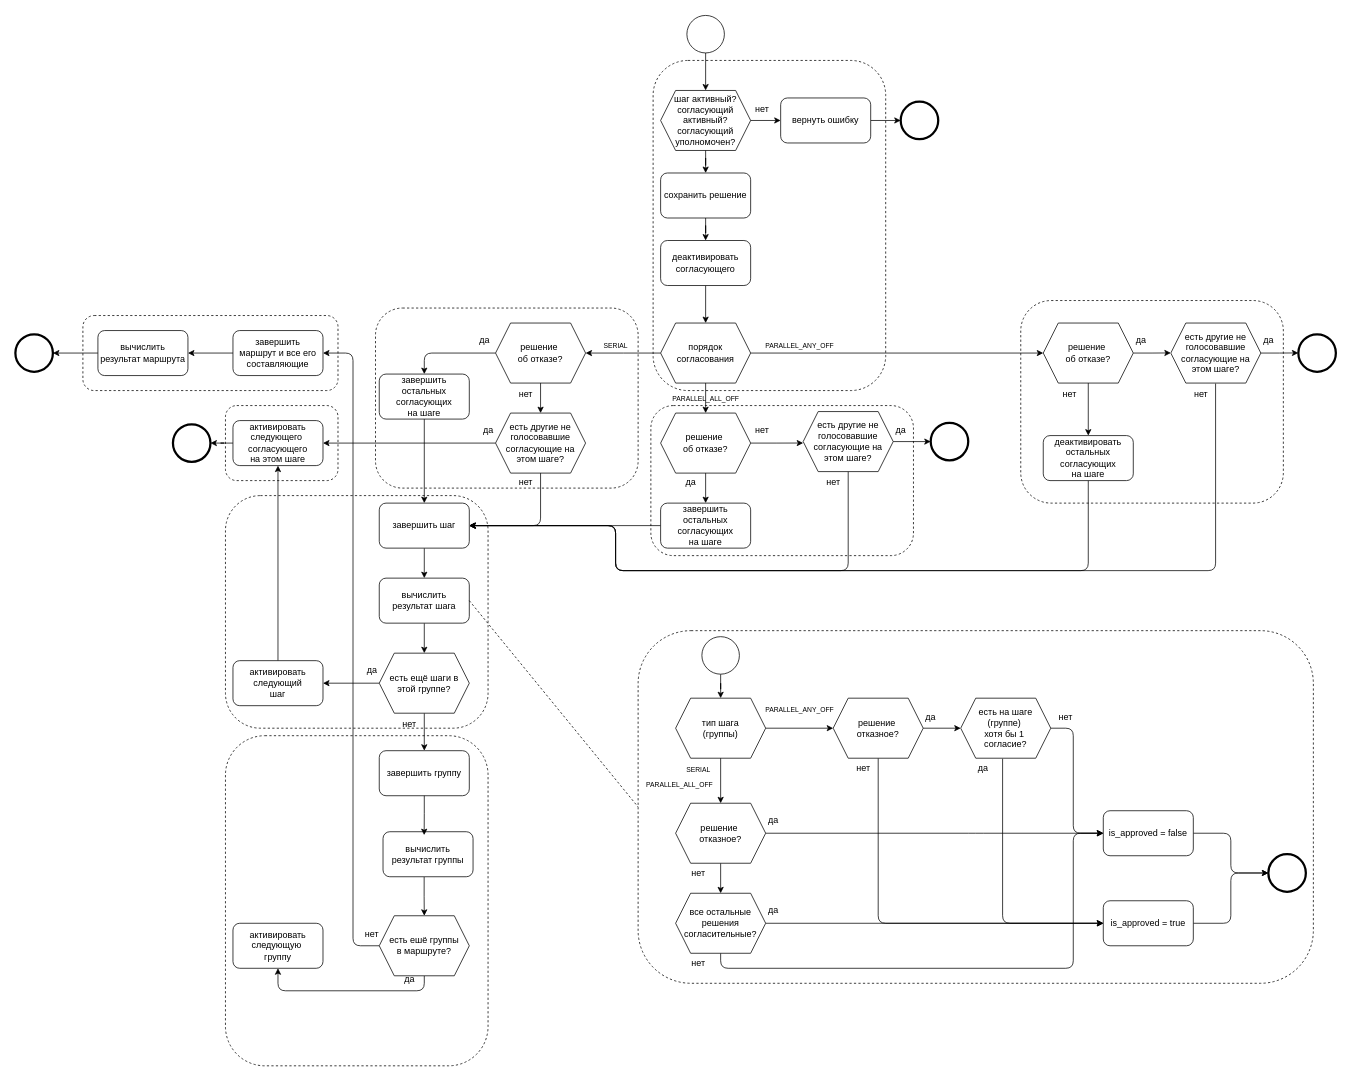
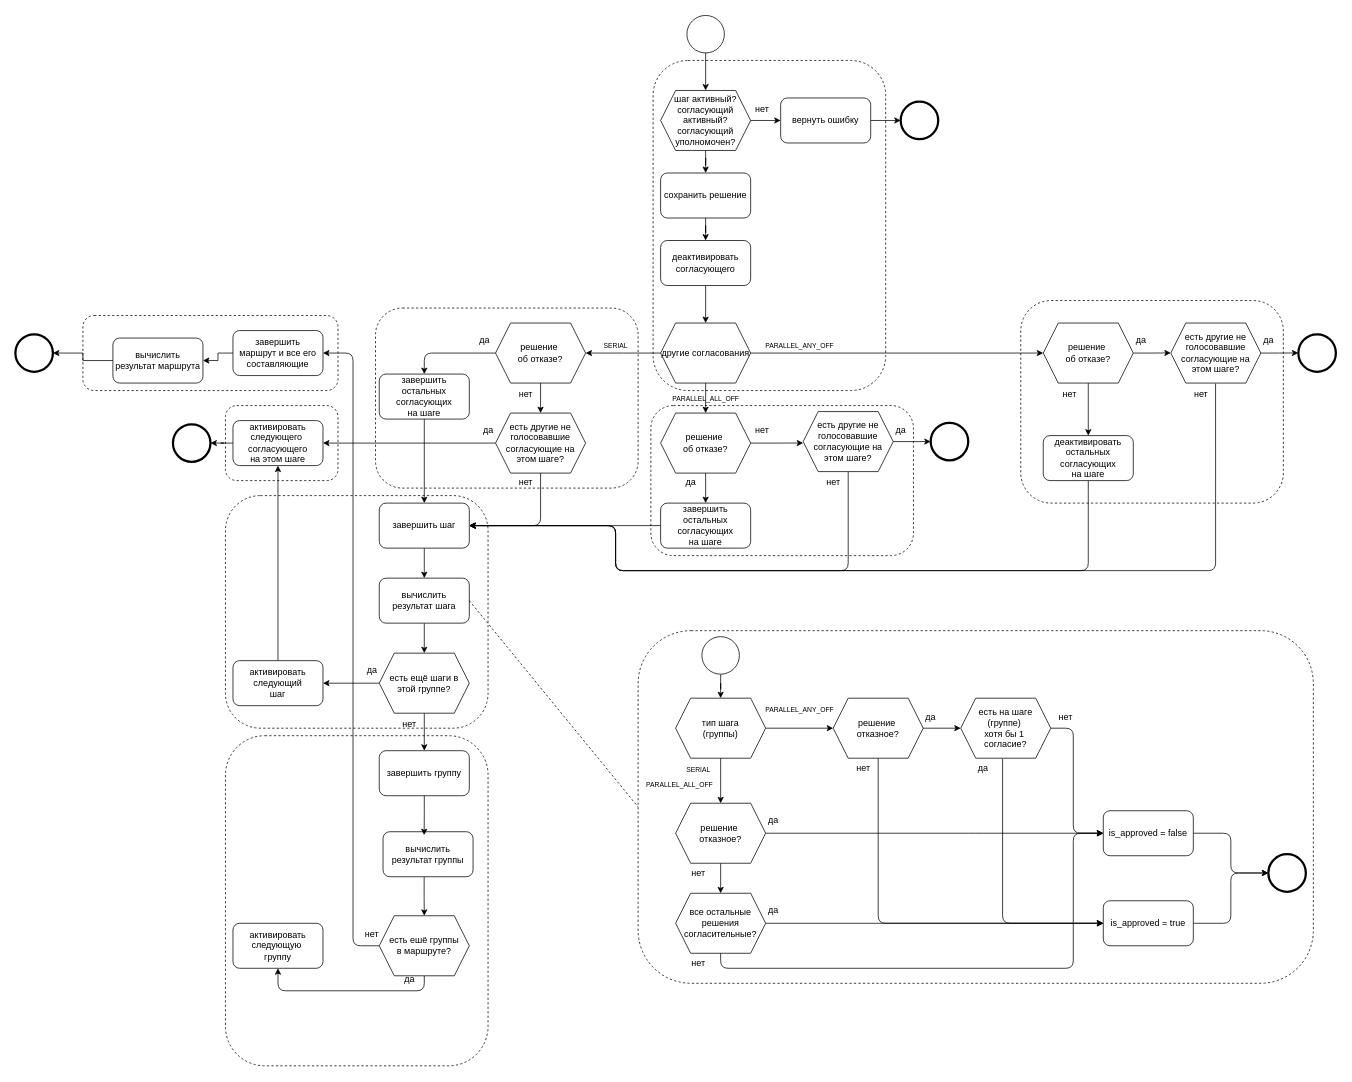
(143, 353) -> (158, 360)
(705, 353) -> (705, 353)
